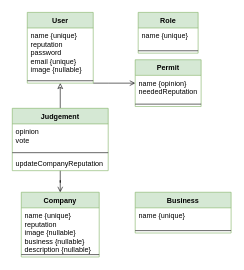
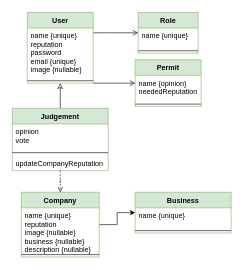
none -> (115, 33)
(60, 183) -> (60, 183)
none -> (110, 225)
